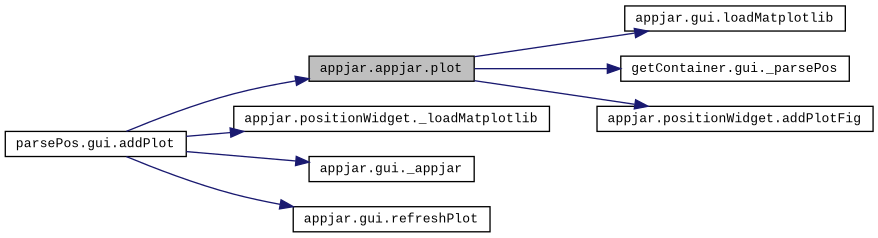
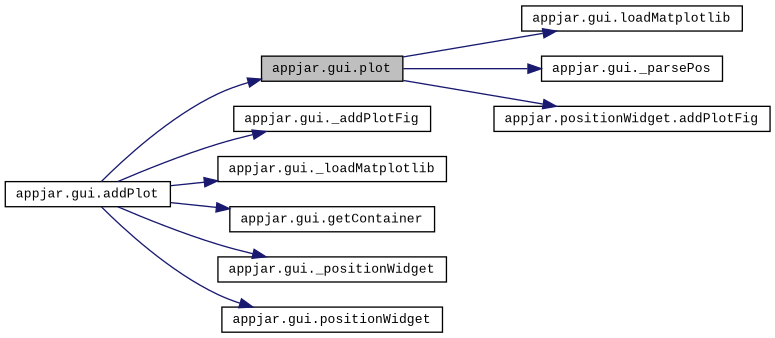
(392, 69) -> (332, 69)
(735, 69) -> (632, 69)
none -> (332, 119)
(392, 119) -> (332, 169)
(96, 144) -> (88, 194)
(392, 169) -> (332, 269)
none -> (332, 219)
(392, 219) -> (332, 320)
